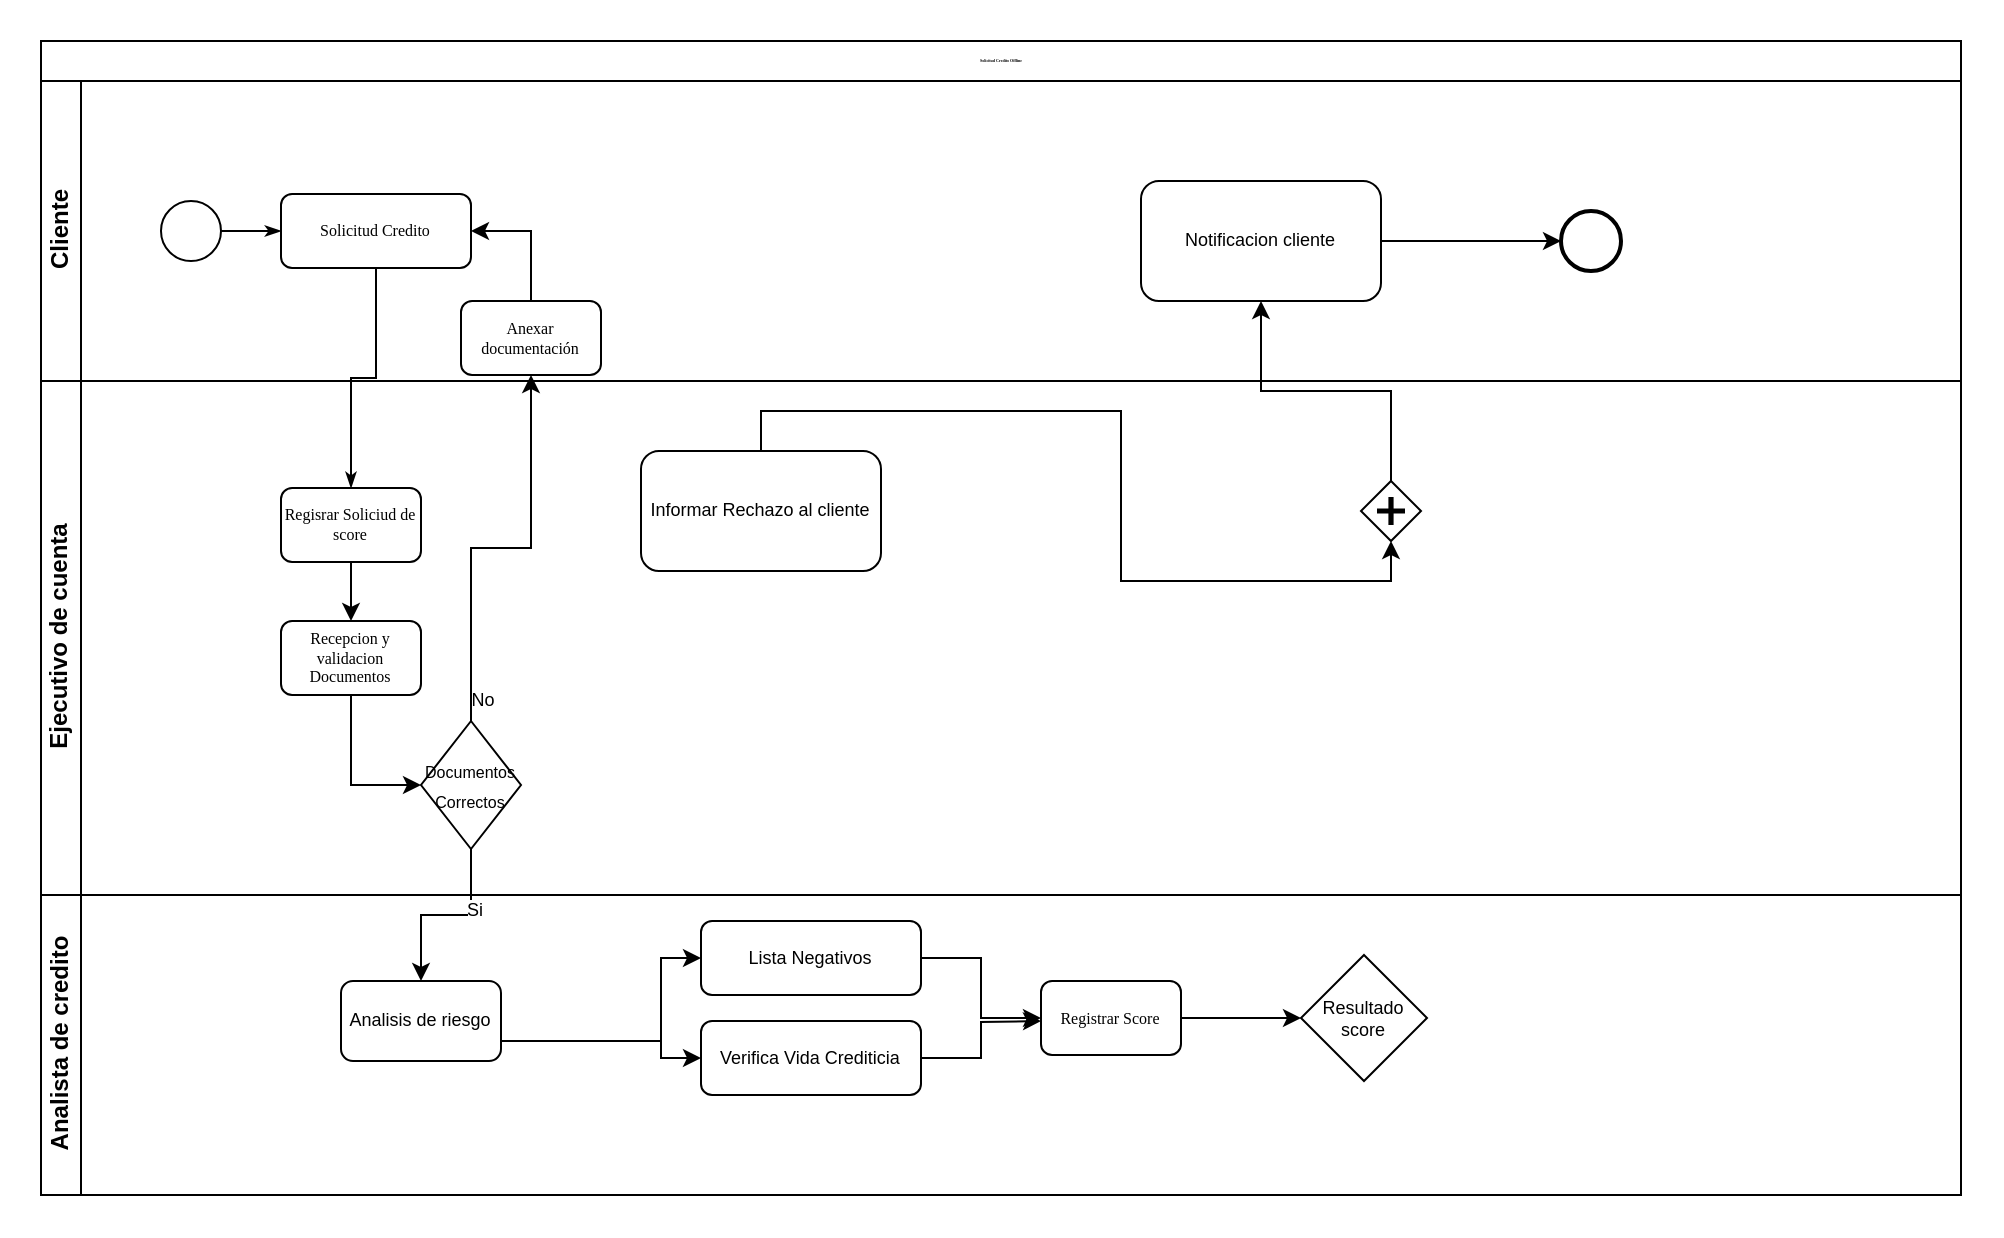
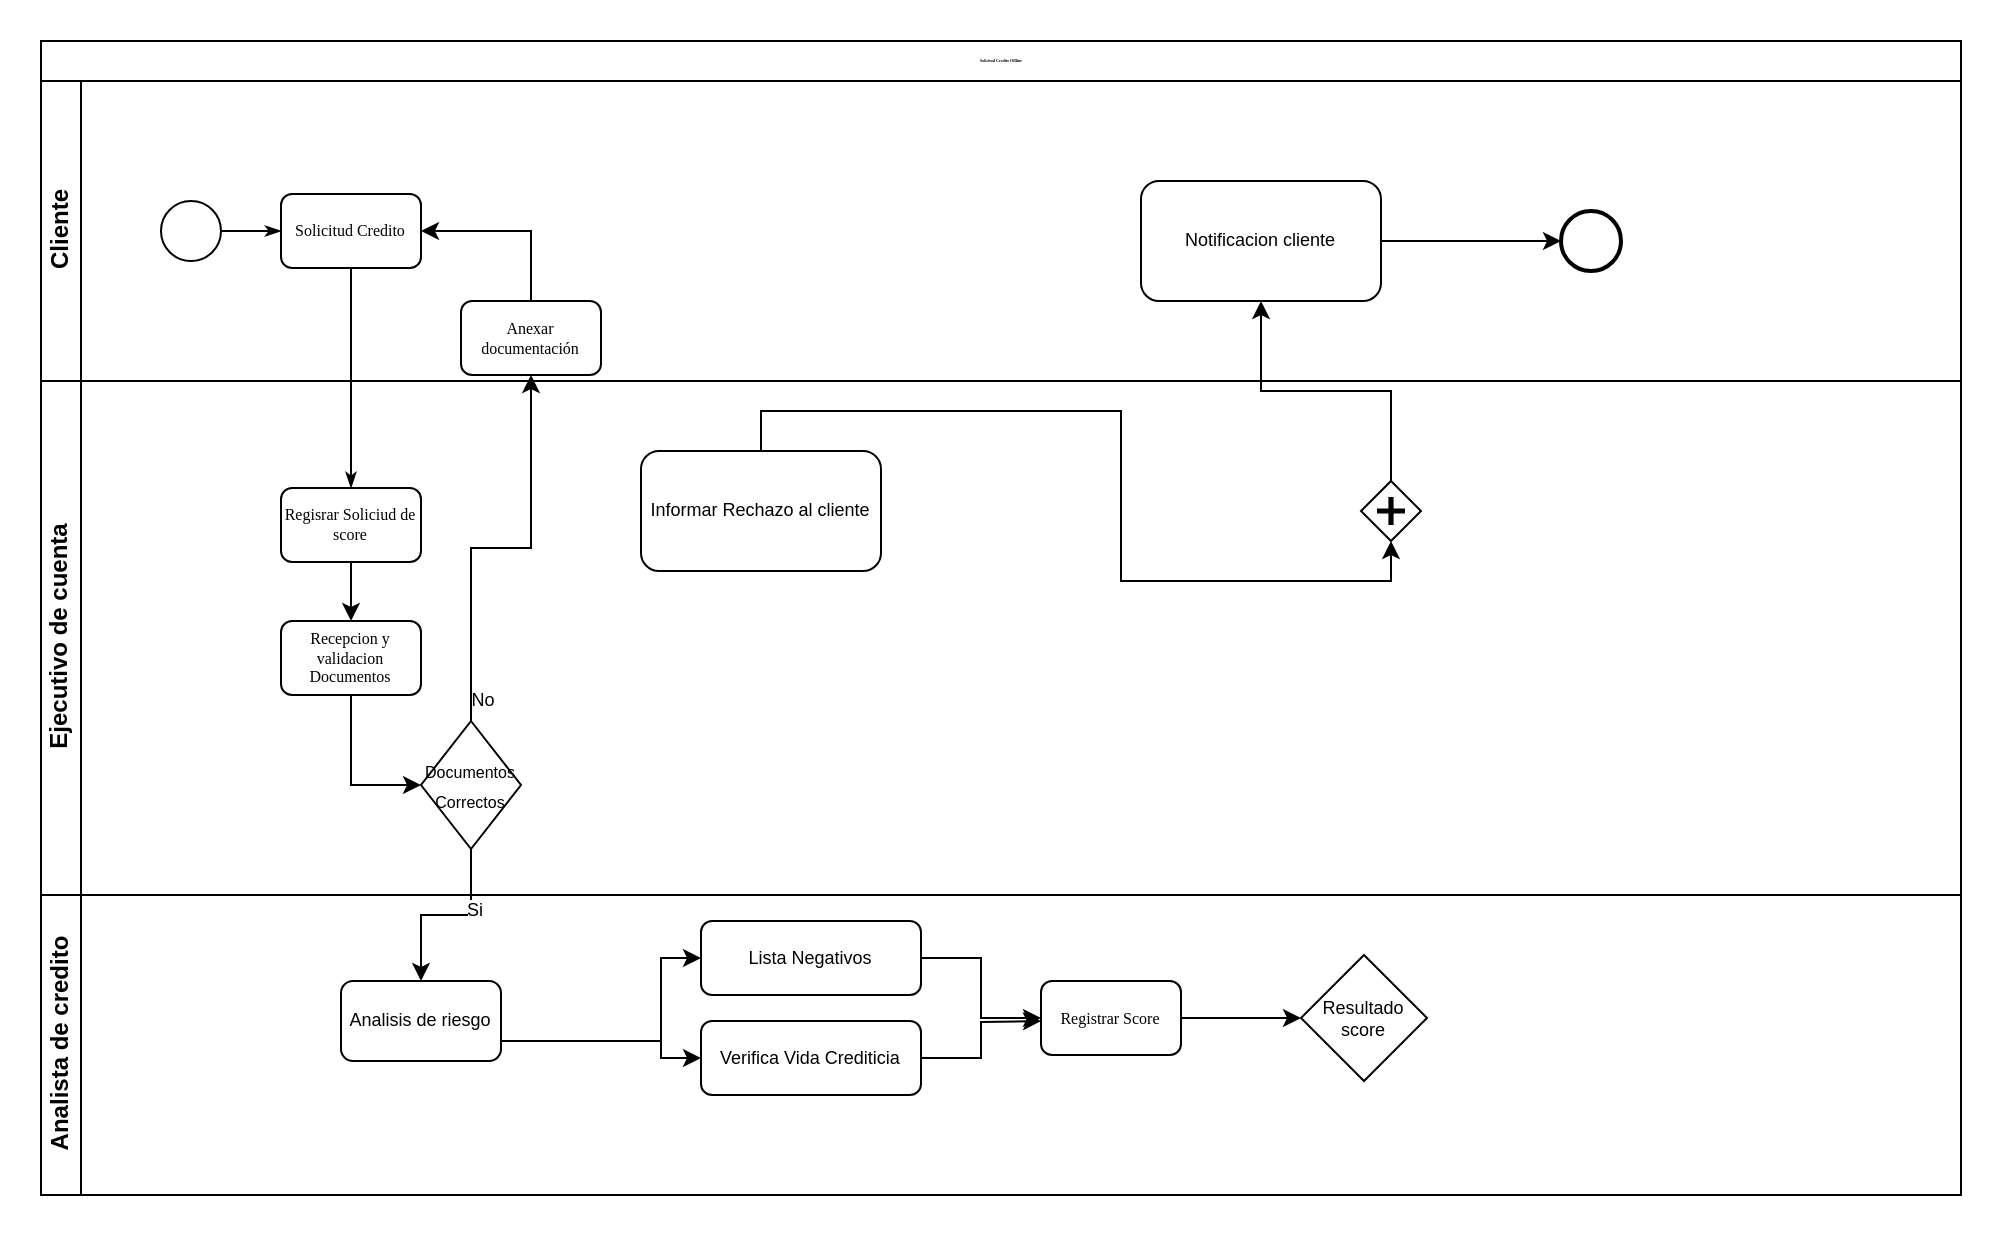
(376, 231) -> (351, 231)
